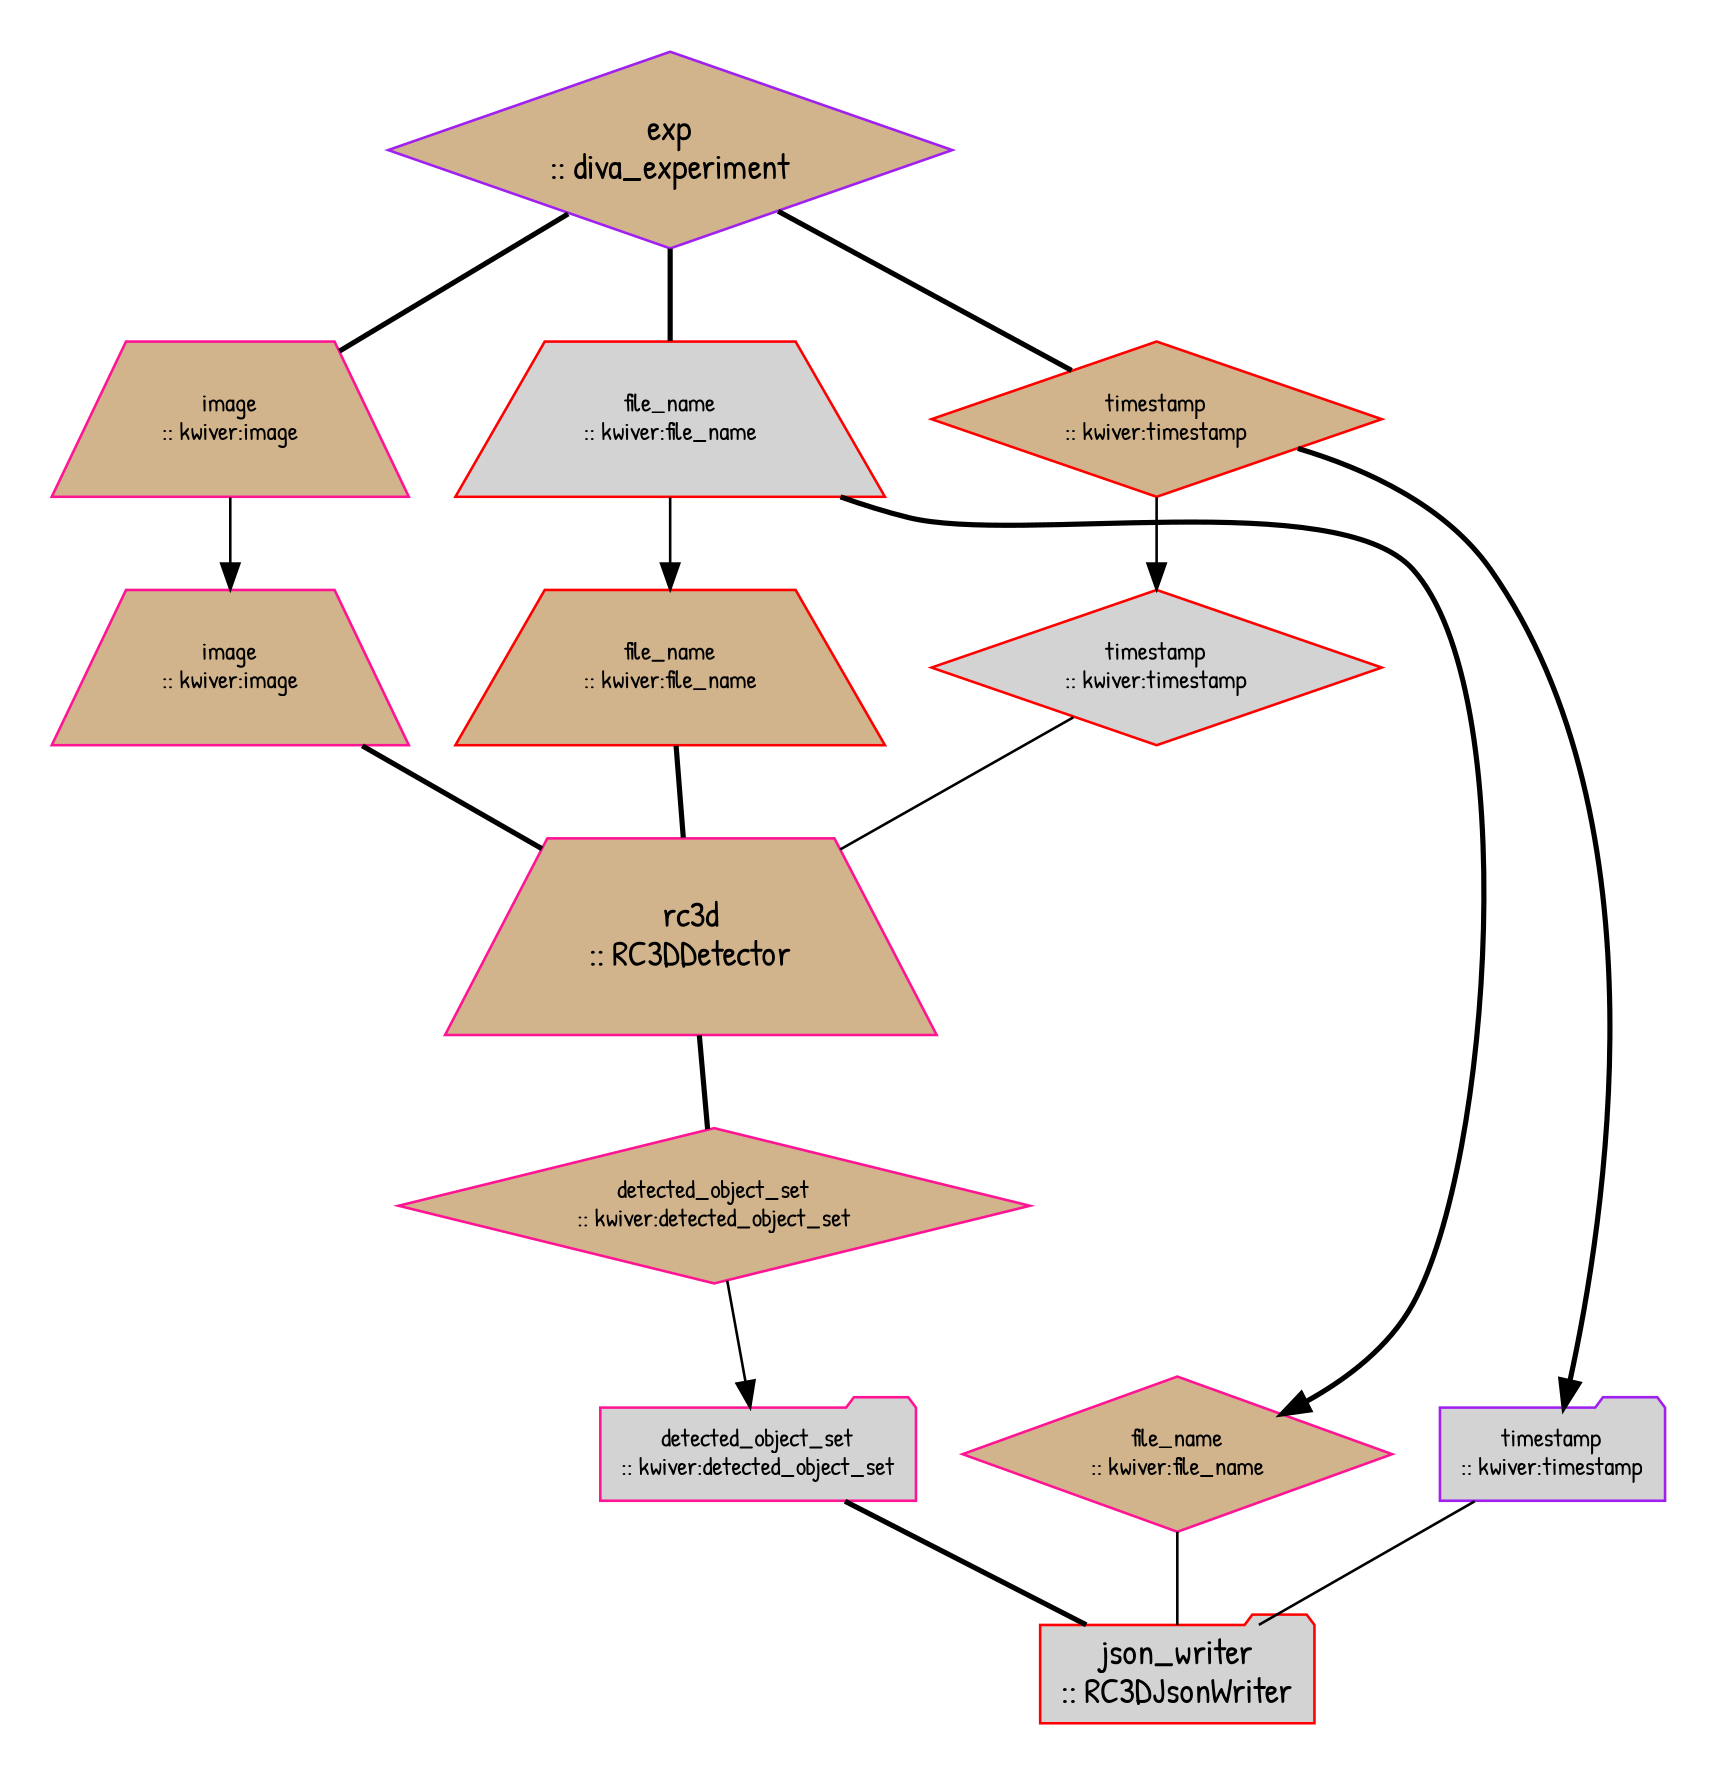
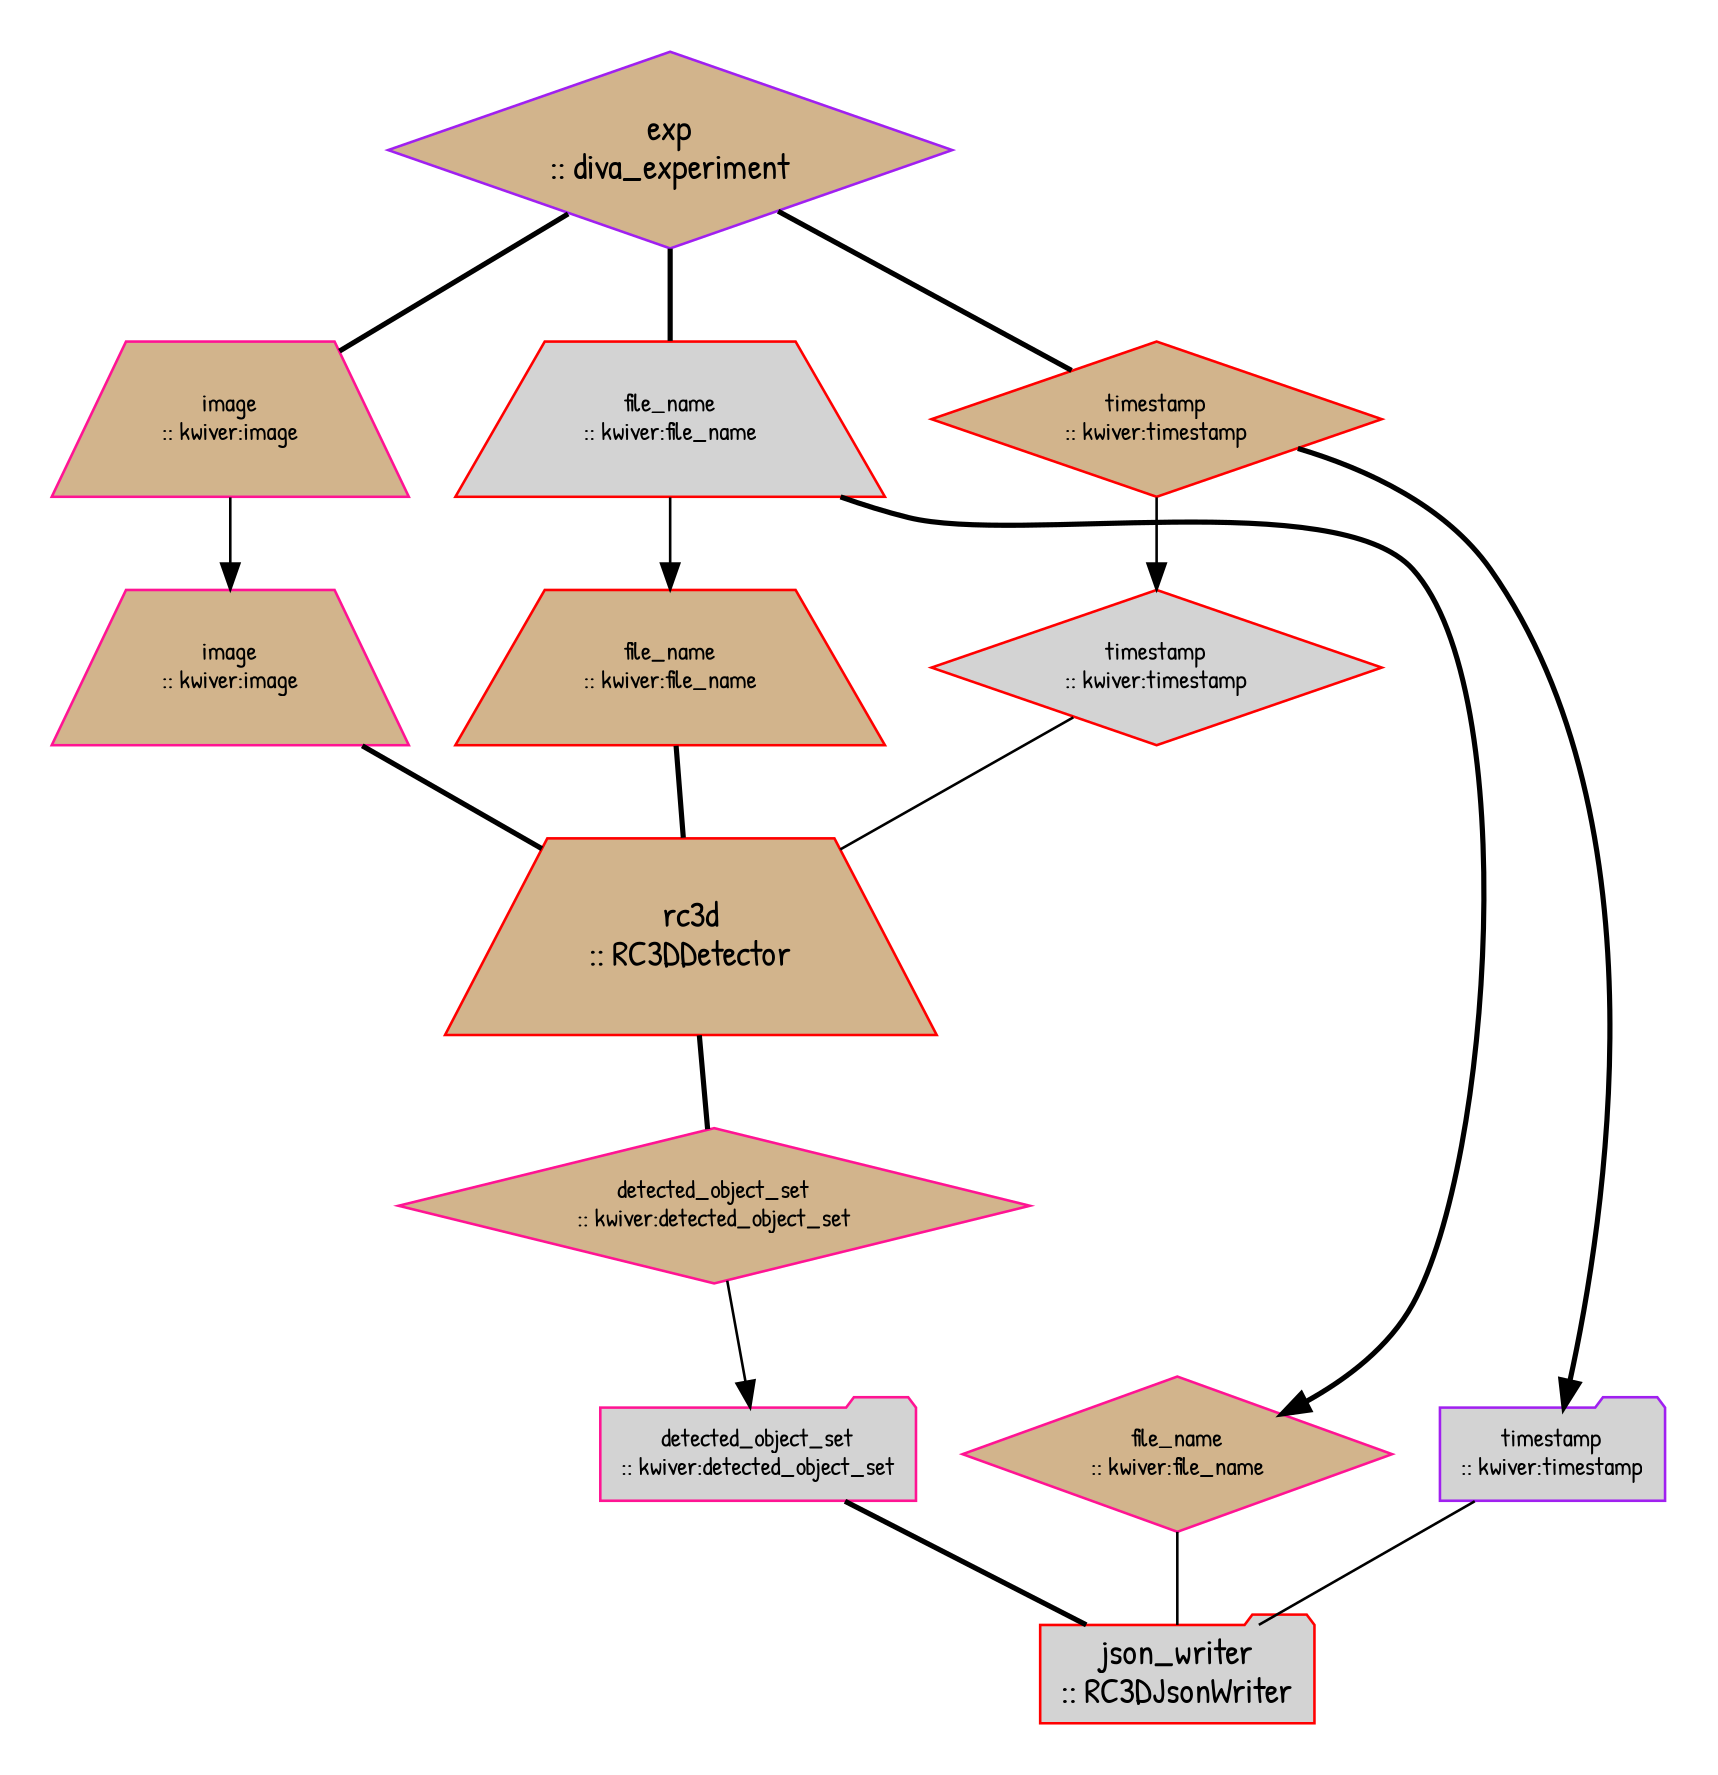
(691, 937) -> (691, 937)
